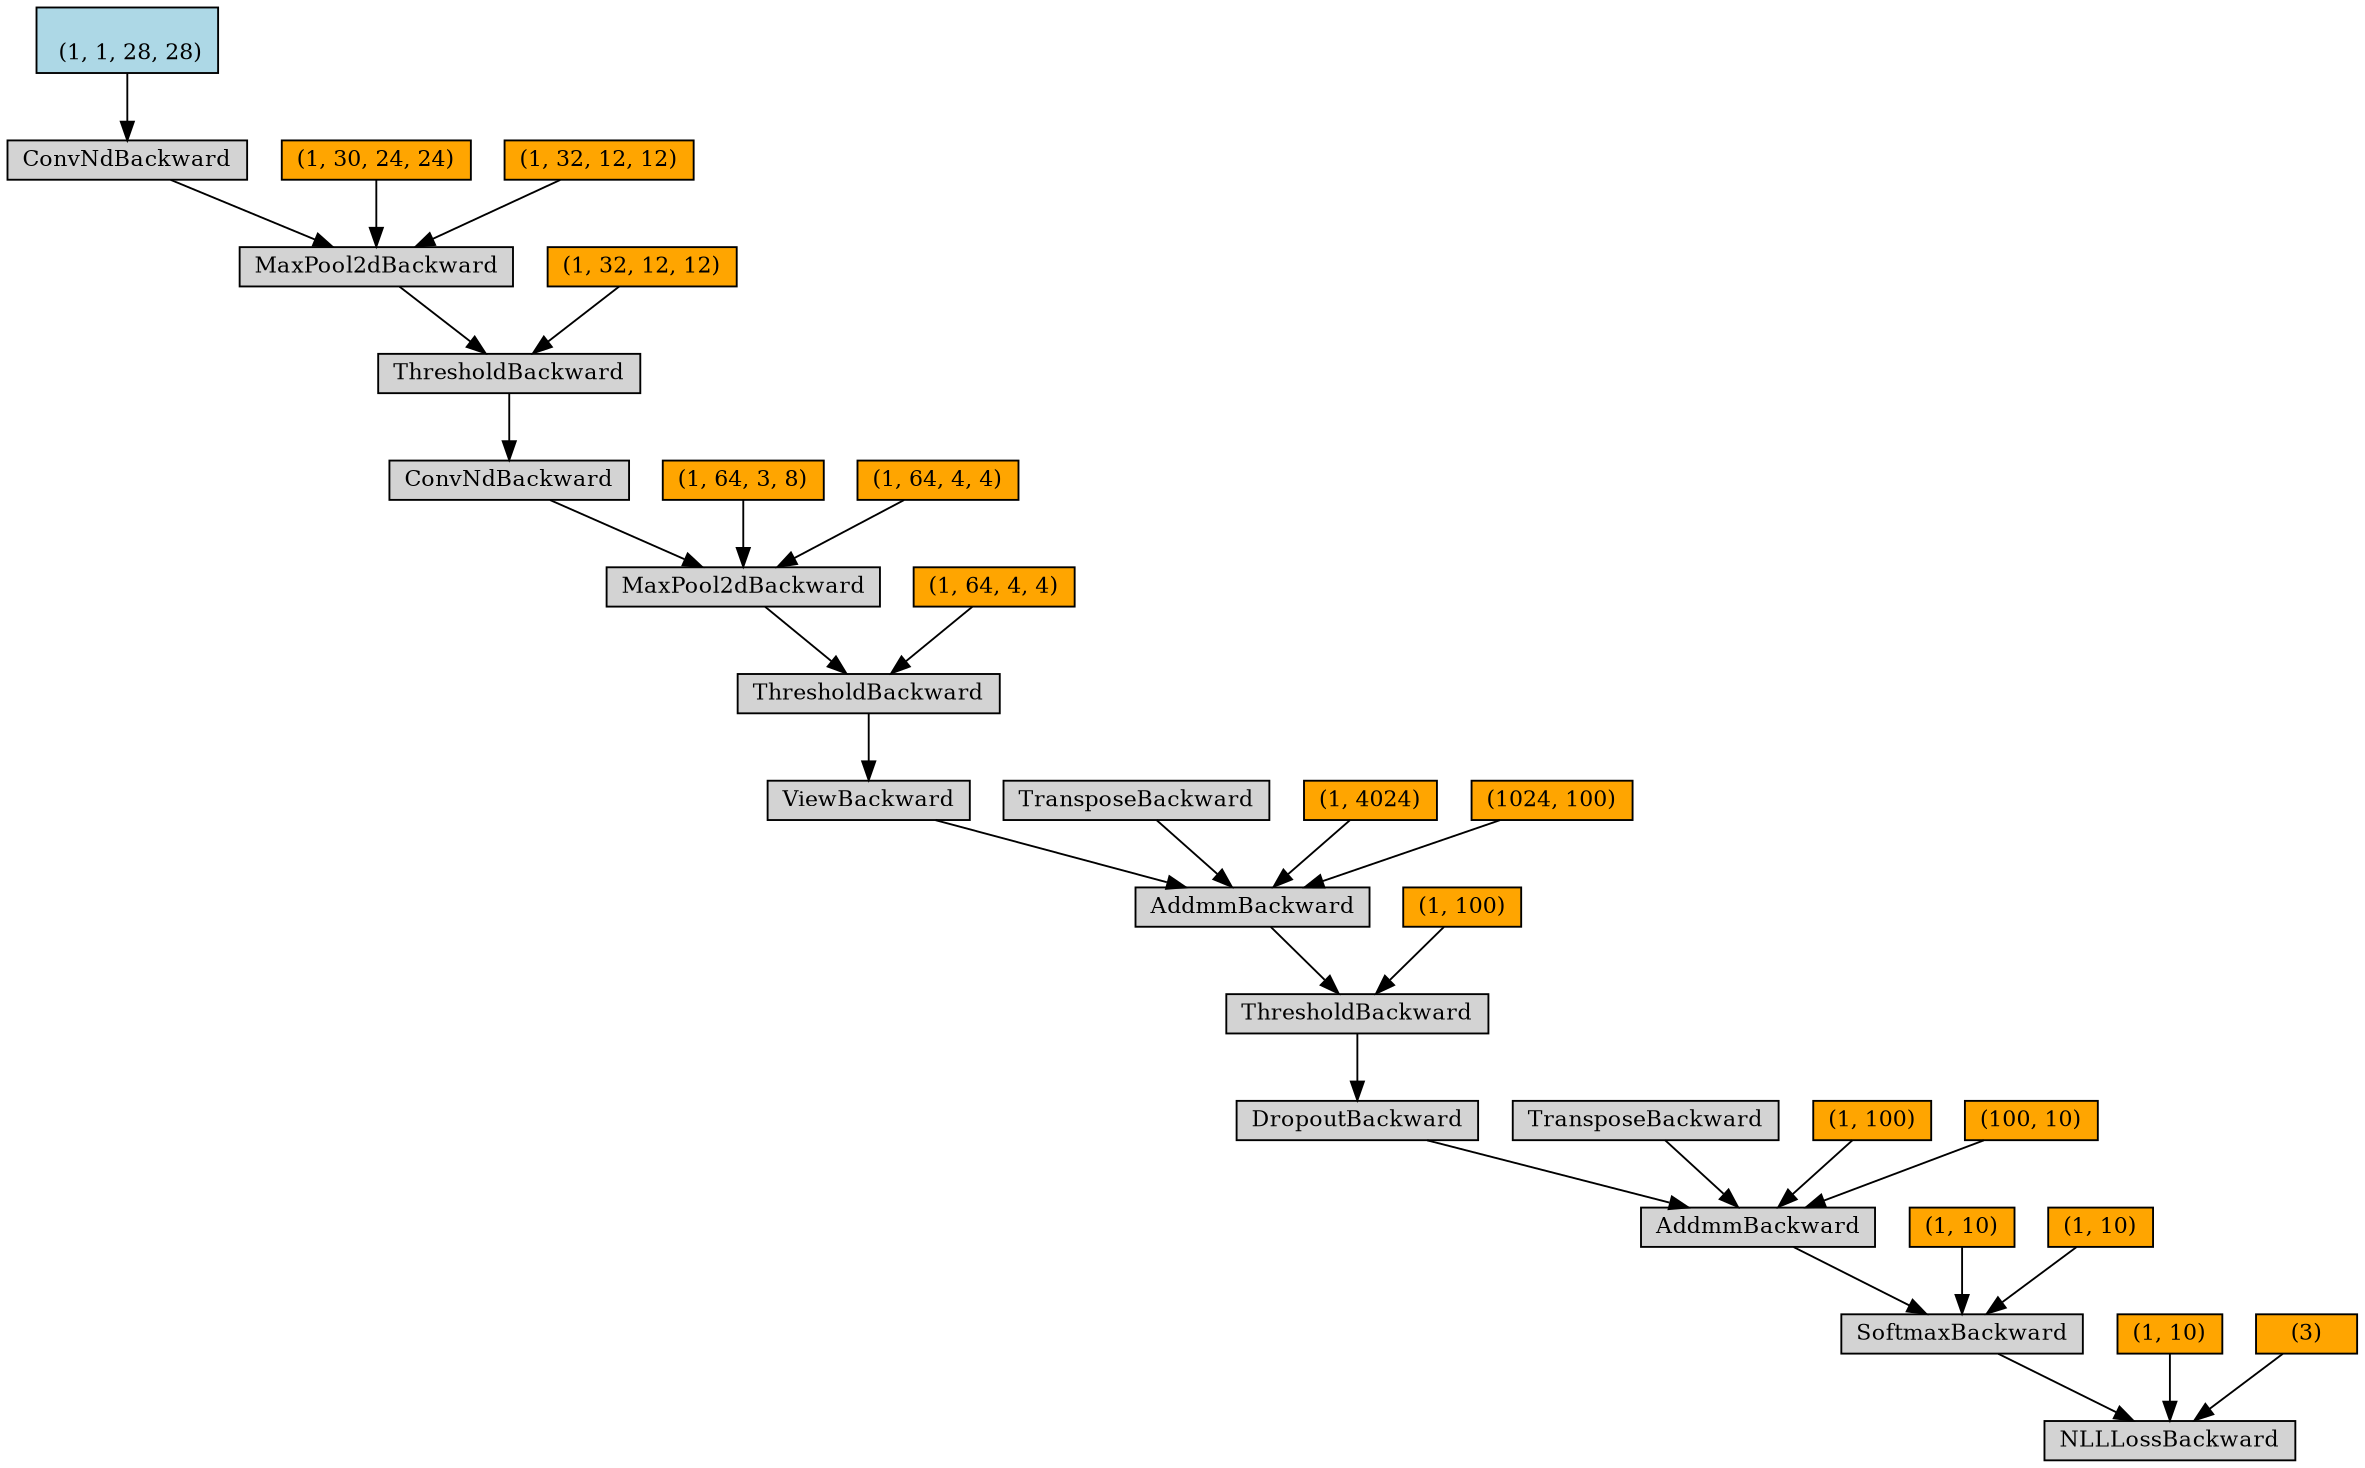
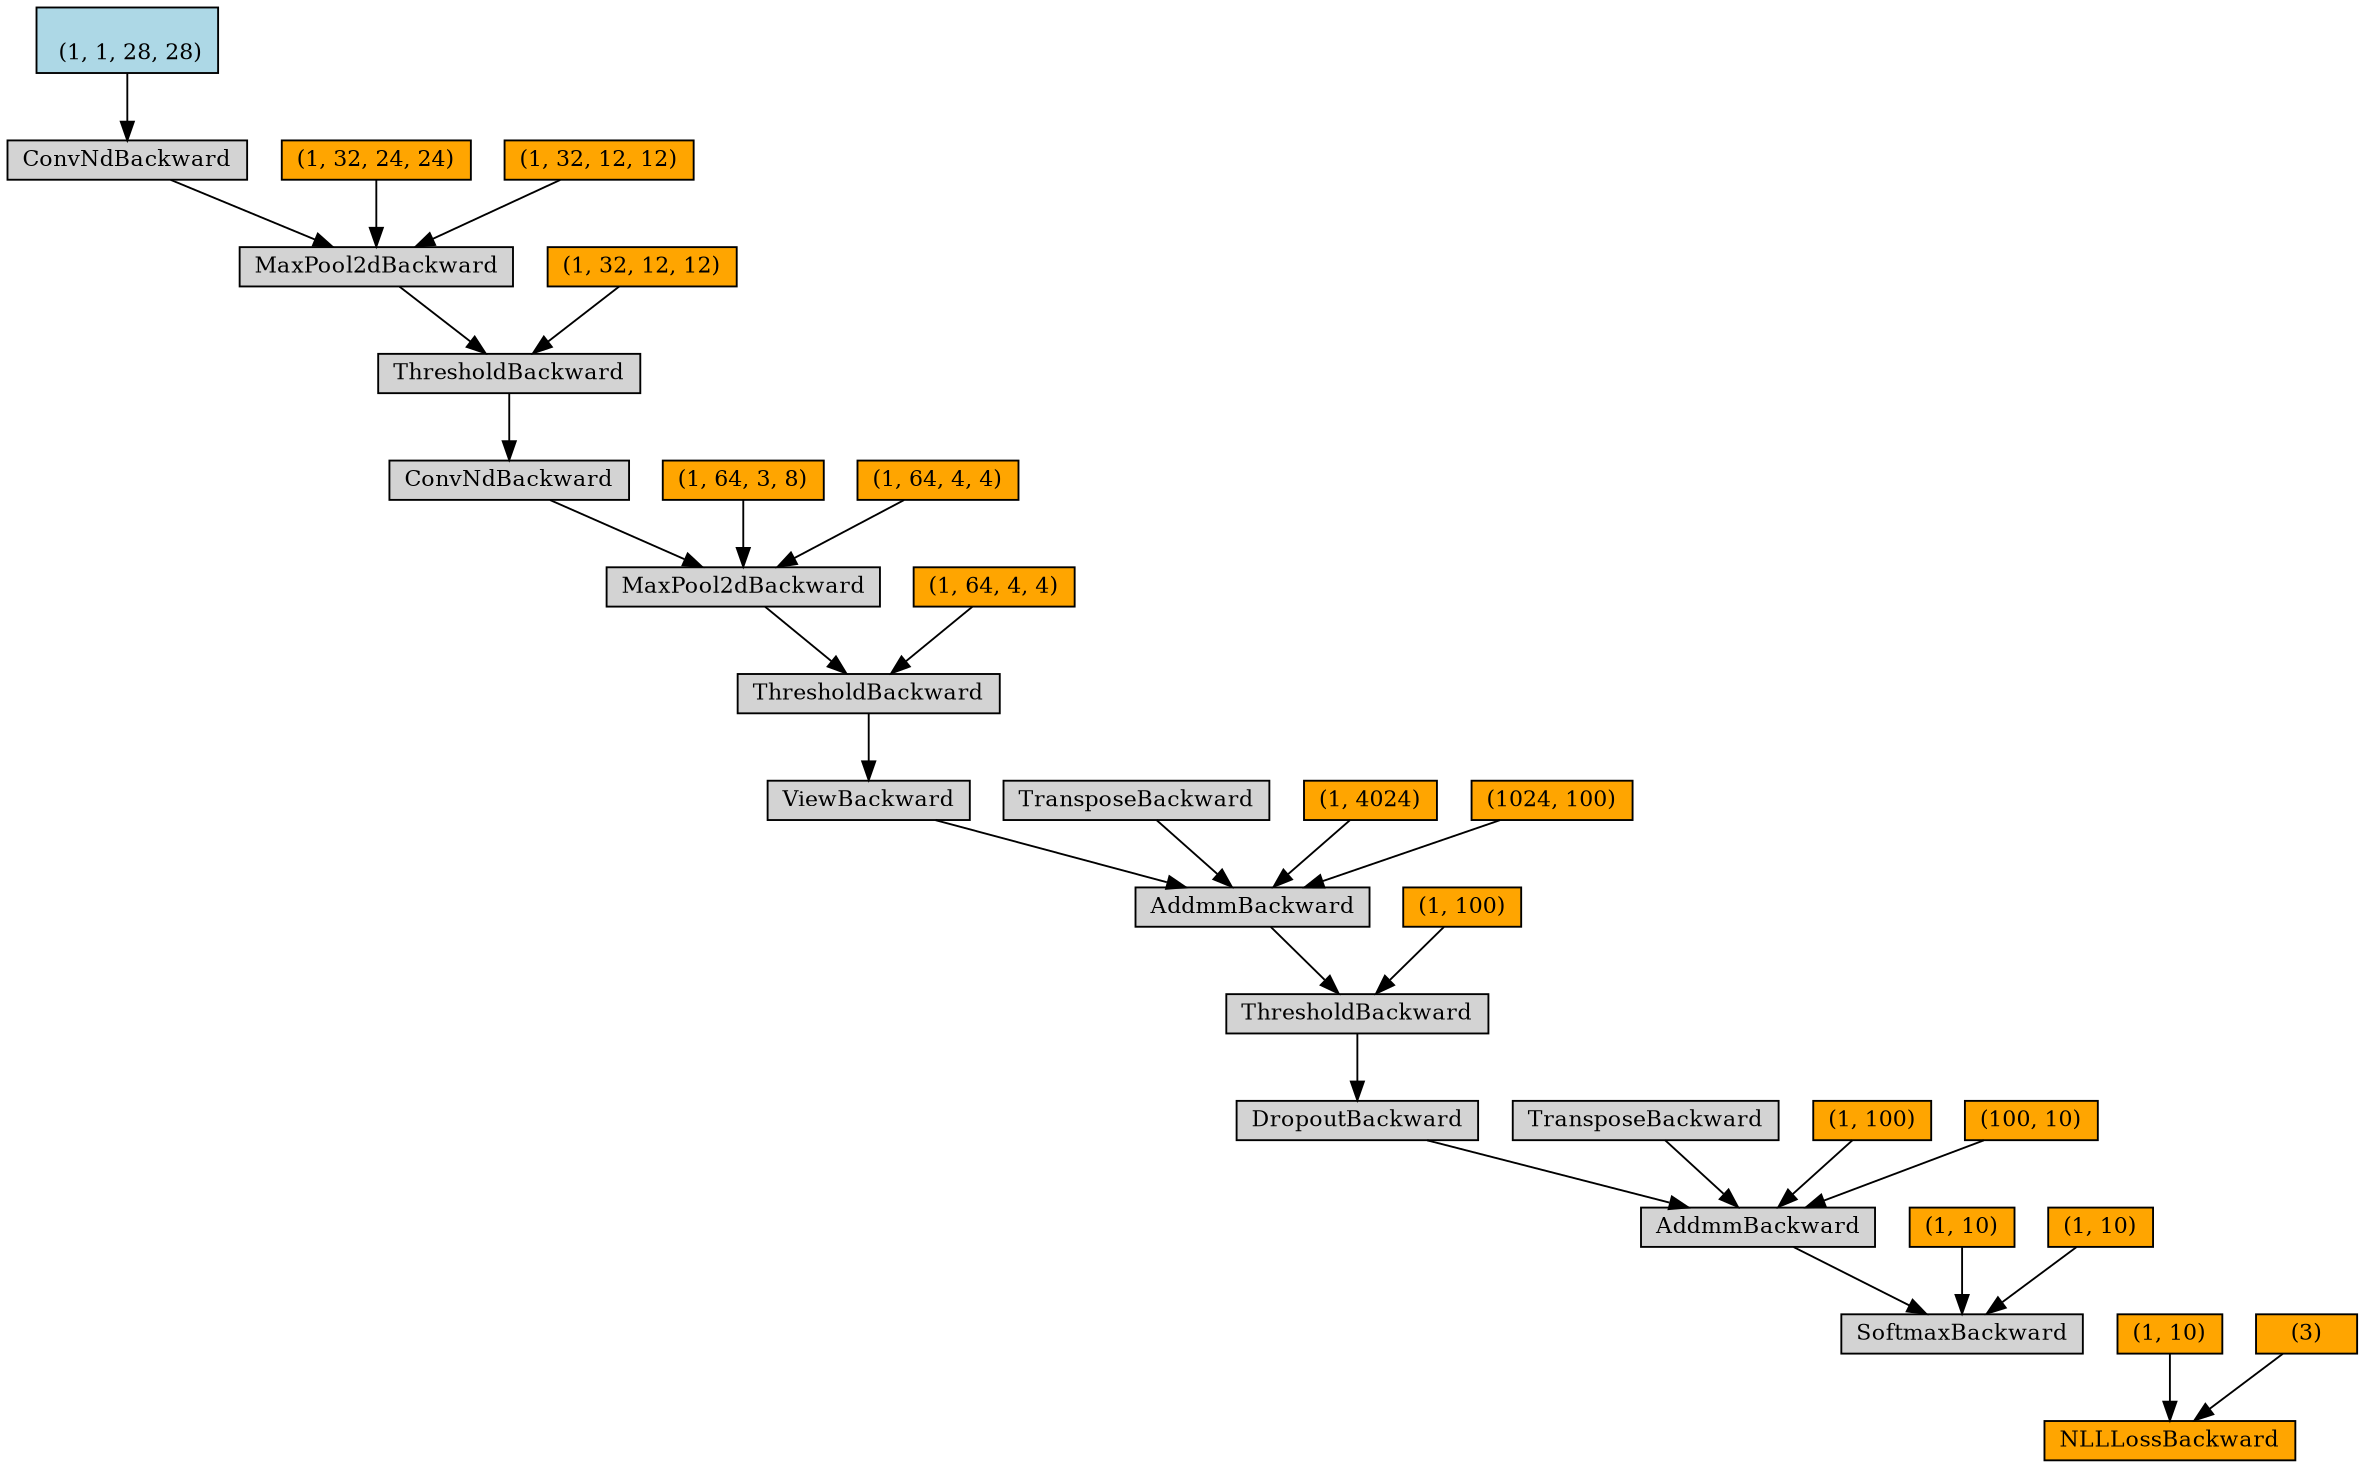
(376, 160) -> (376, 160)
(2057, 1383) -> none
(2170, 1441) -> (2170, 1441)
